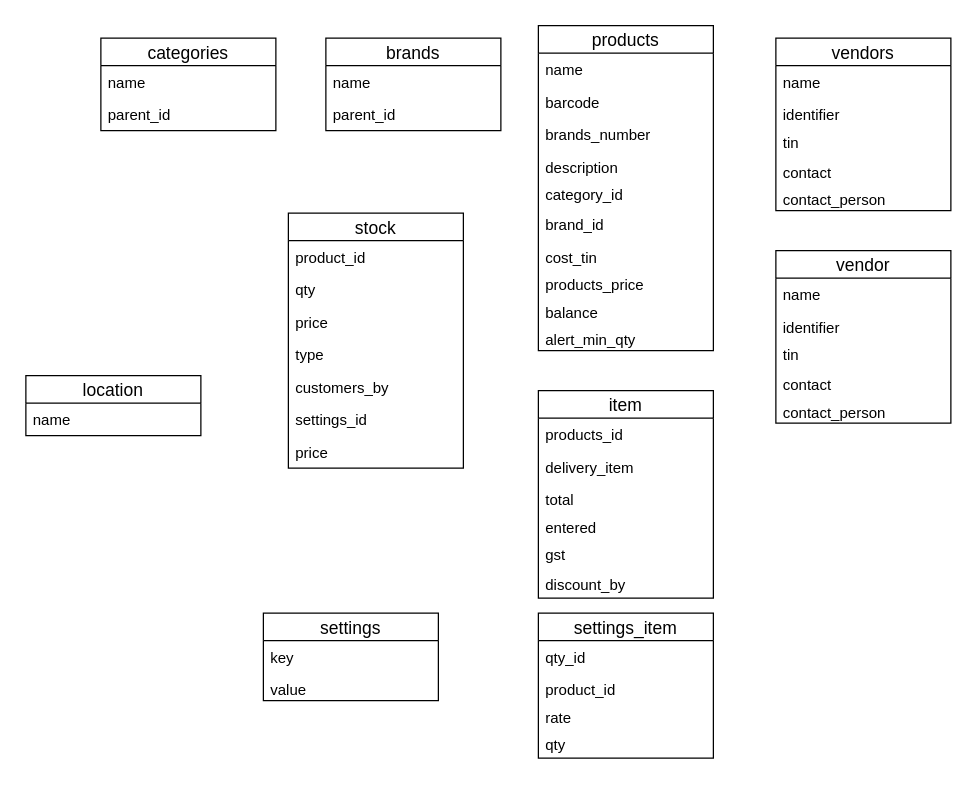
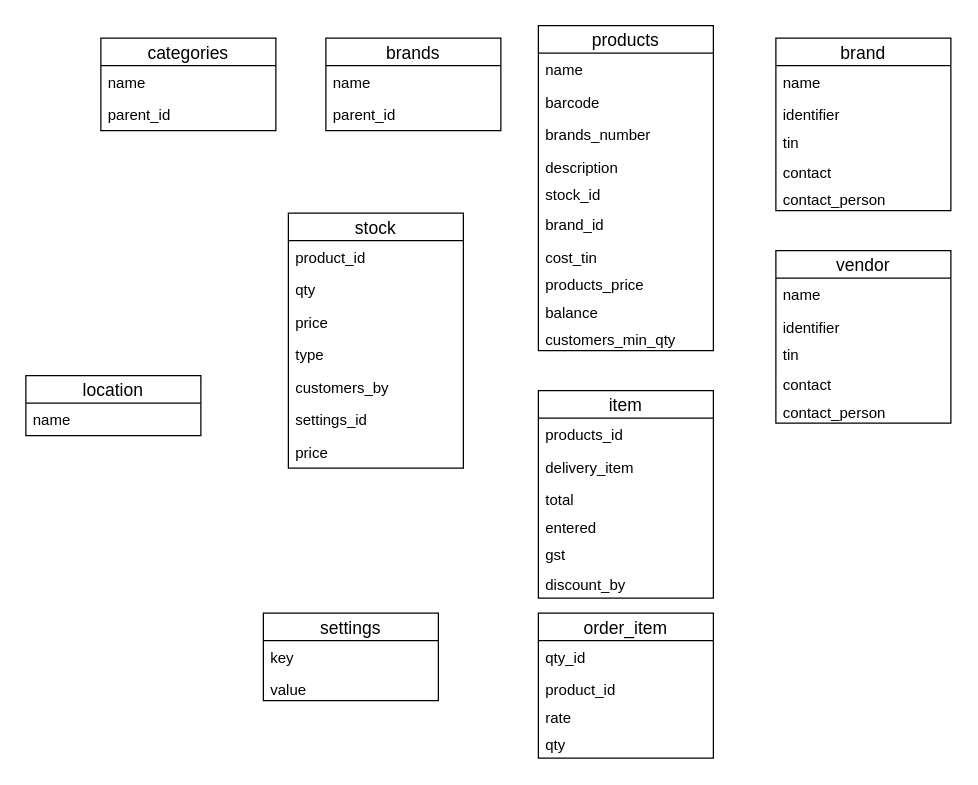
(863, 53) -> (863, 53)
(589, 195) -> (577, 195)
(596, 340) -> (614, 340)
(625, 628) -> (625, 628)
